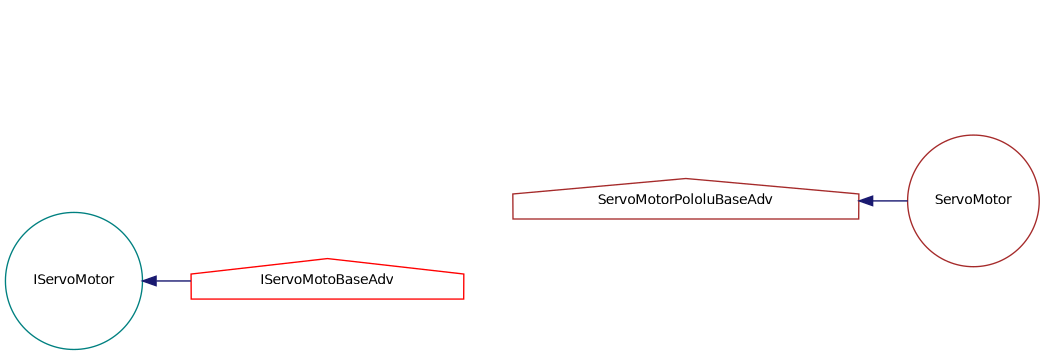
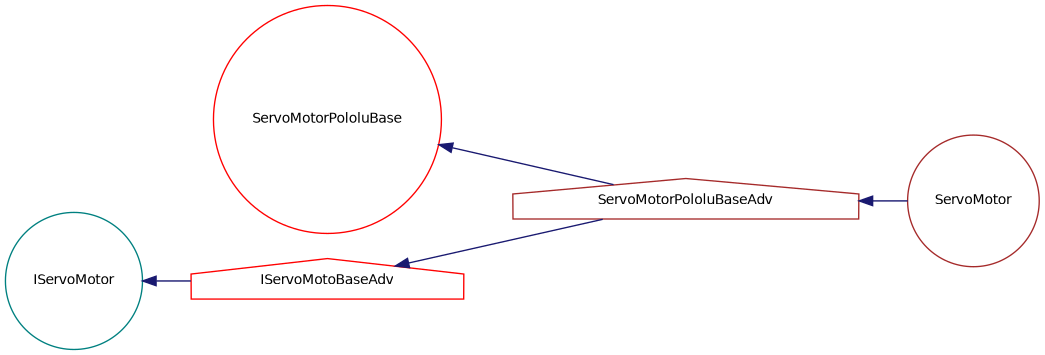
none -> (327, 119)
none -> (506, 241)
